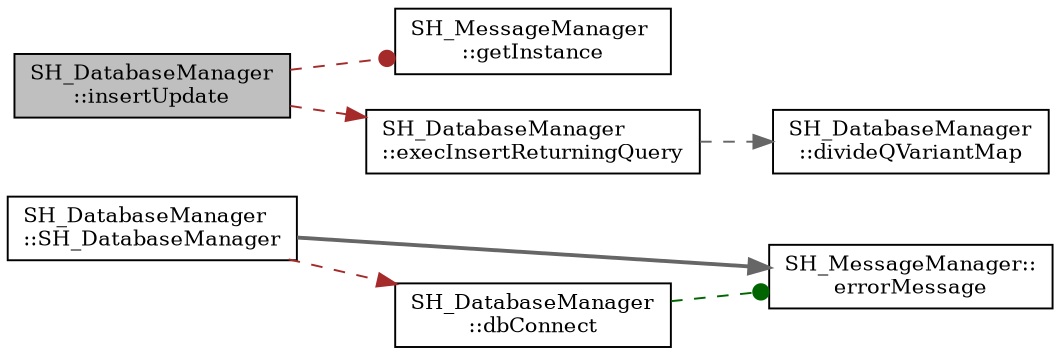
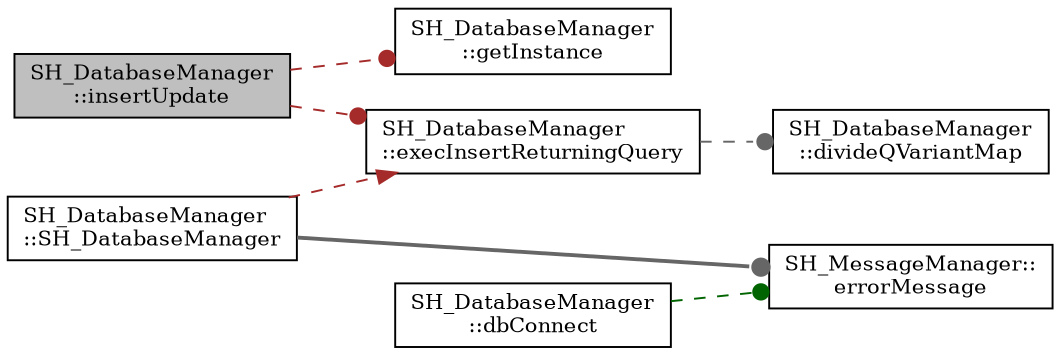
(533, 41) -> (533, 41)
(320, 110) -> (320, 110)
(727, 142) -> (727, 142)
(523, 252) -> (523, 252)
(333, 270) -> (333, 187)
